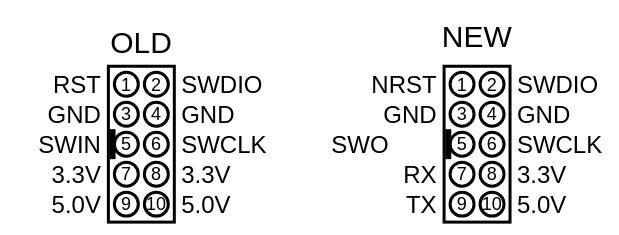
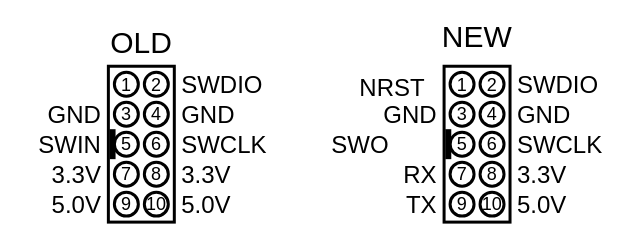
(57, 84) -> none
(393, 84) -> (381, 87)
